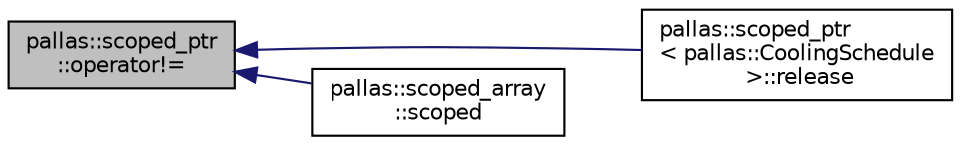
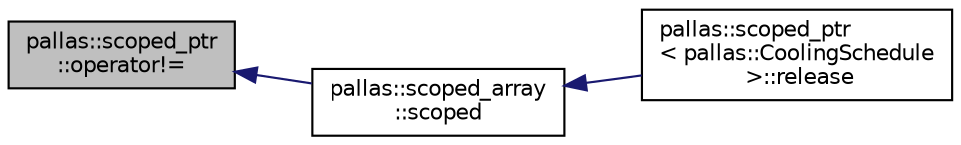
(449, 47) -> (614, 79)
